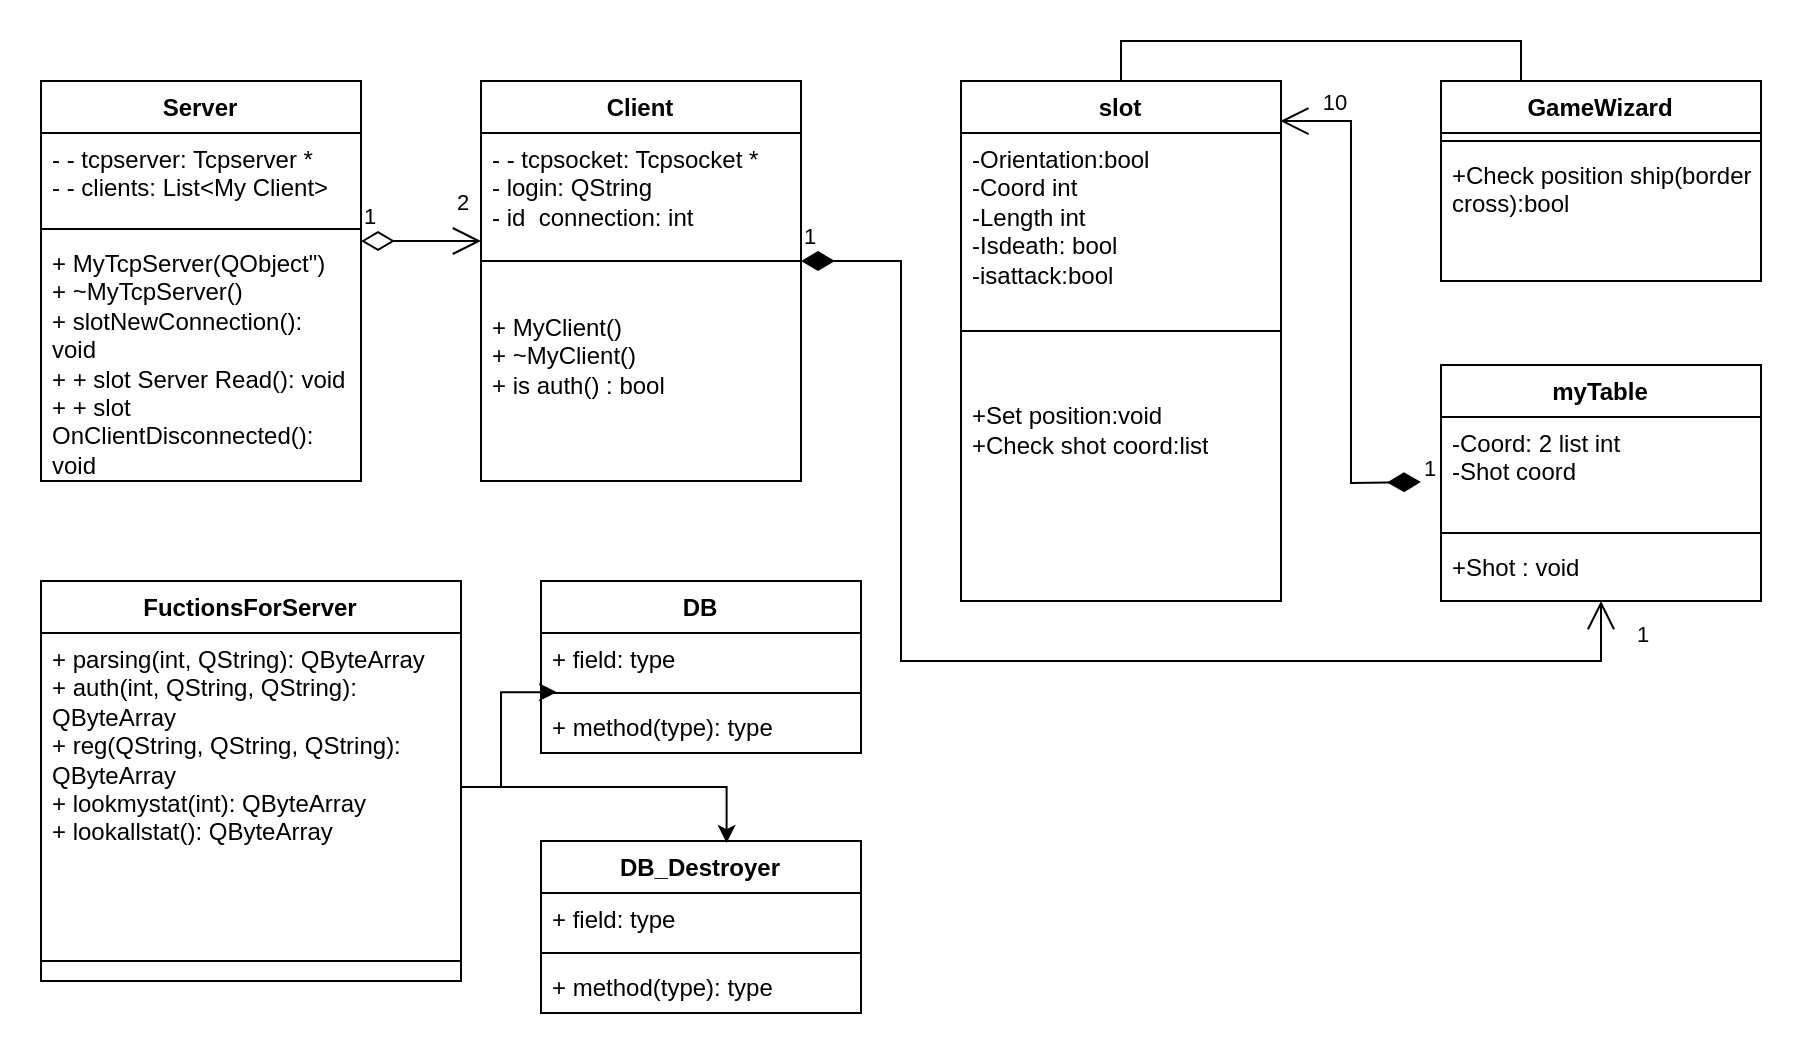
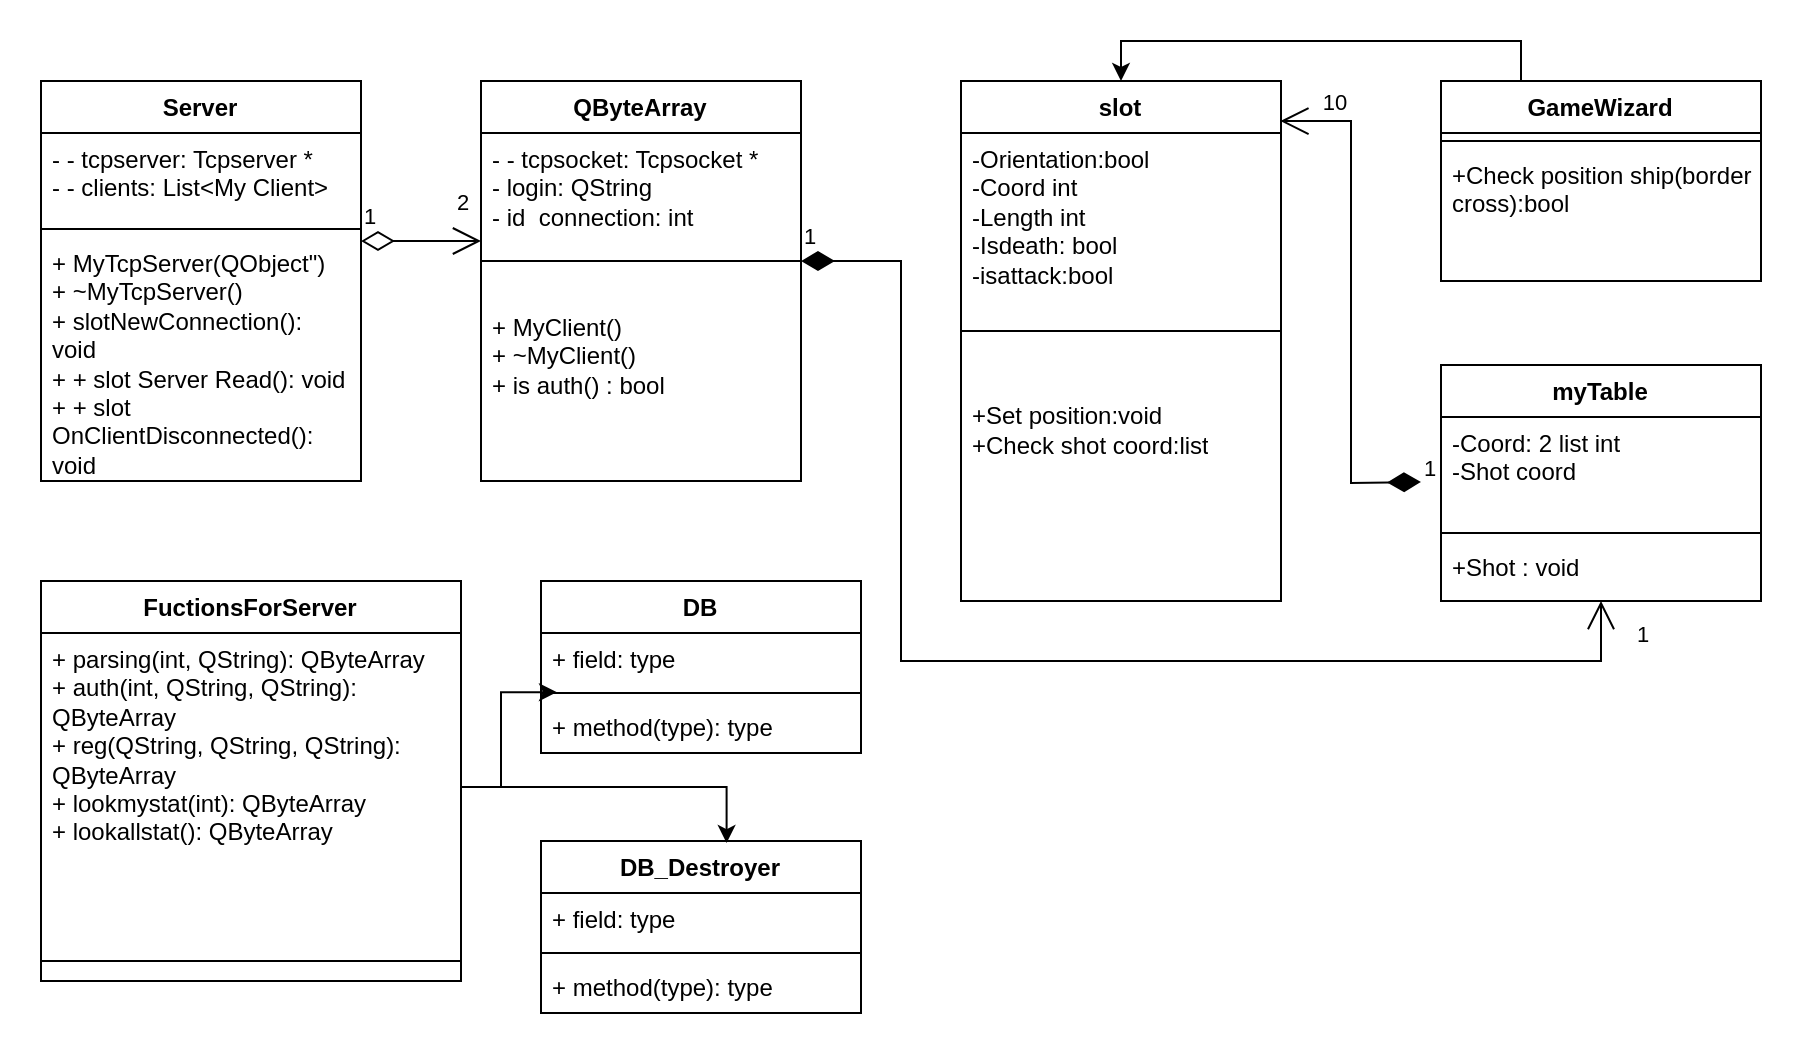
(1121, 71) -> (1121, 66)
(641, 109) -> (641, 109)
